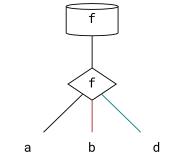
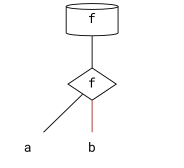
(157, 148) -> none
